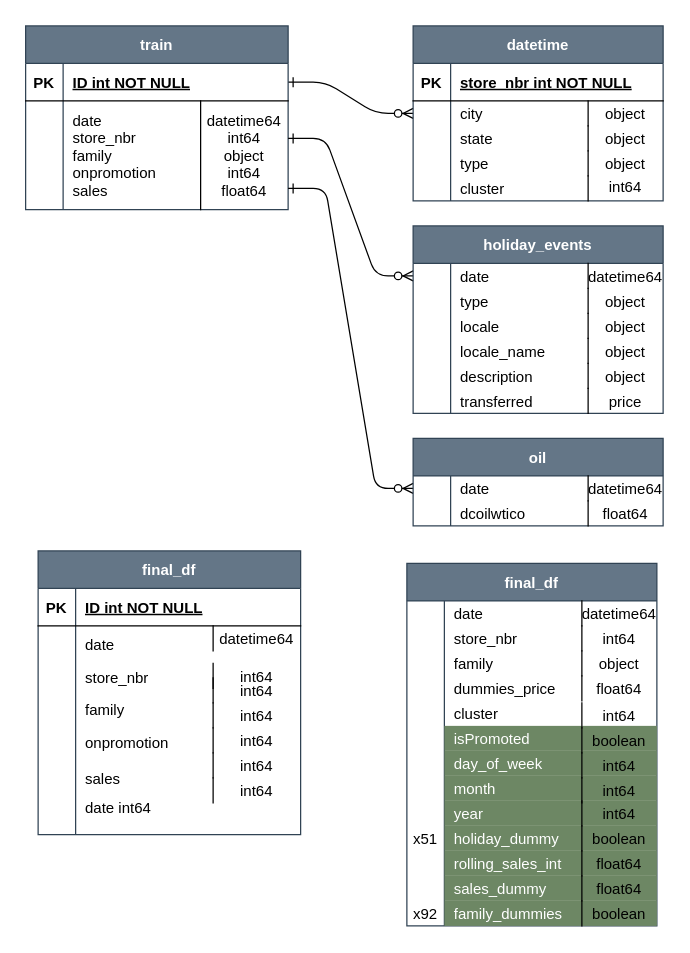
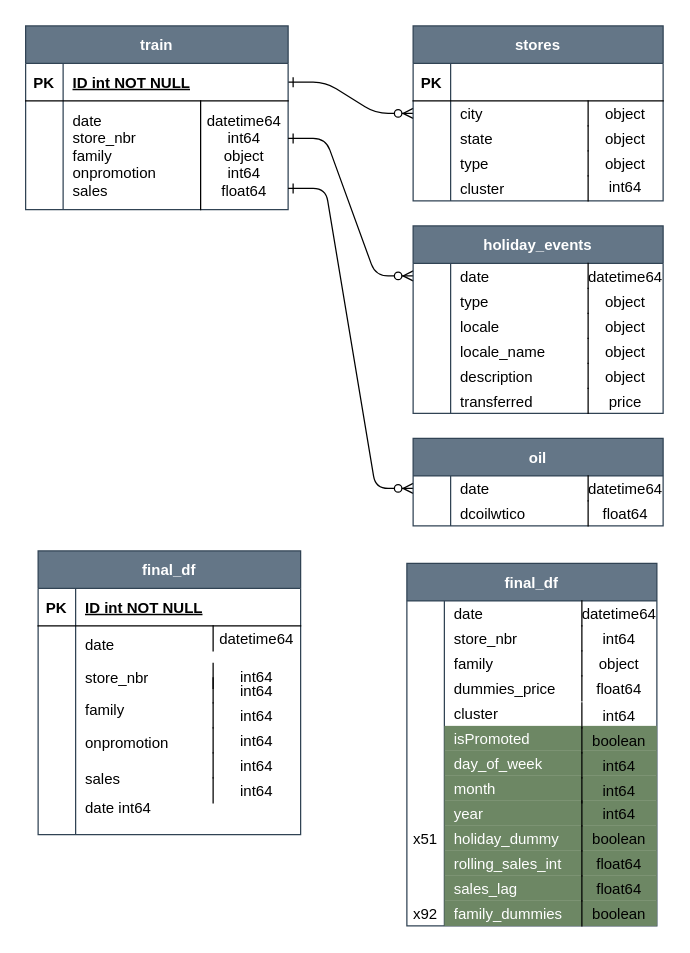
(538, 45) -> (538, 45)
(557, 82) -> none
(498, 889) -> (488, 889)
